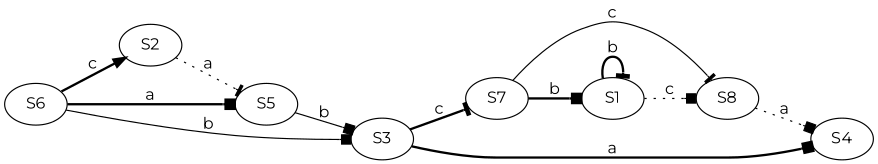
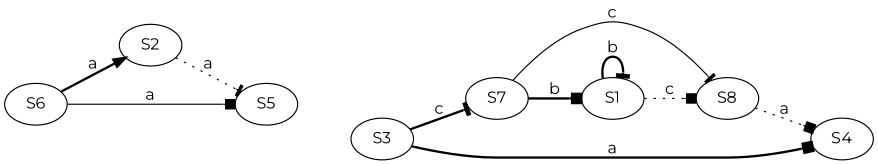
(93, 64) -> (93, 64)
(145, 104) -> (145, 104)
(319, 120) -> none
(202, 132) -> none
